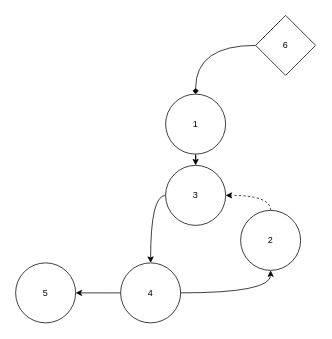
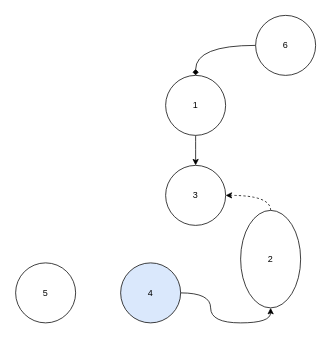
(285, 45) -> (285, 45)
(195, 124) -> (195, 105)
(152, 225) -> none
(270, 240) -> (270, 259)
(82, 293) -> none
(150, 293) -> (150, 293)
